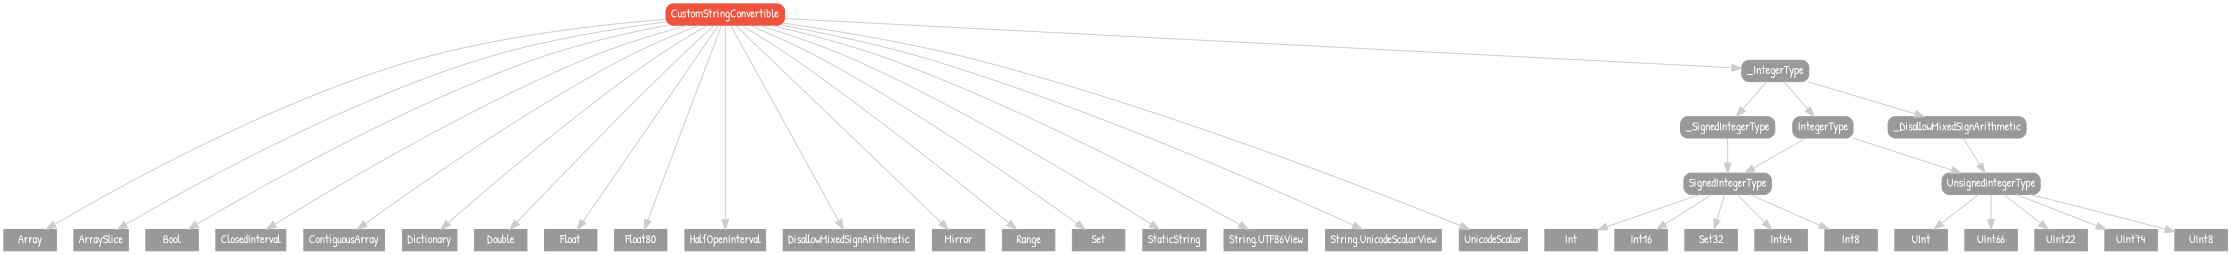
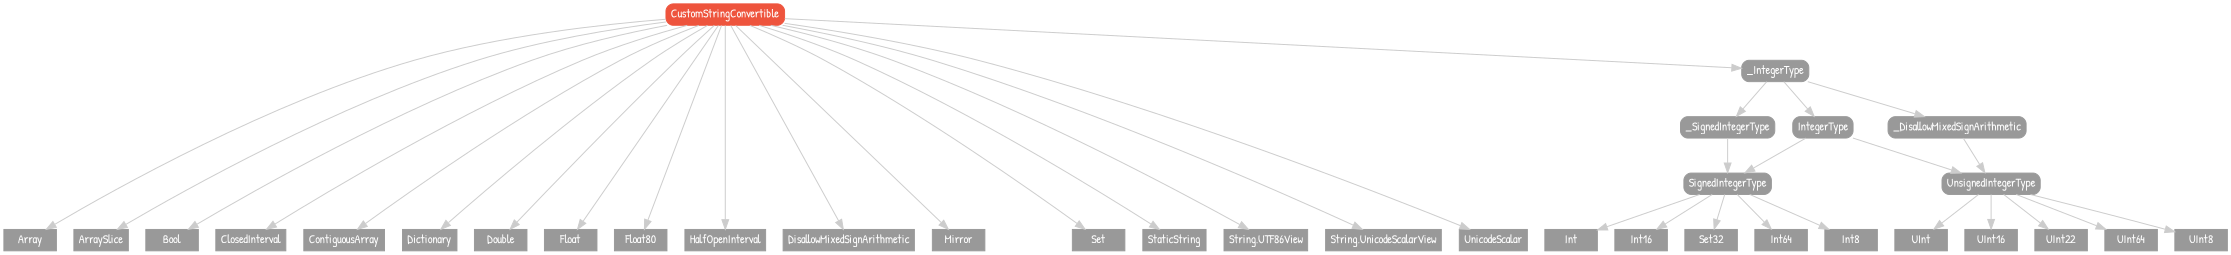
(1029, 240) -> none
(1991, 240) -> (1991, 240)
(2131, 240) -> (2131, 240)
